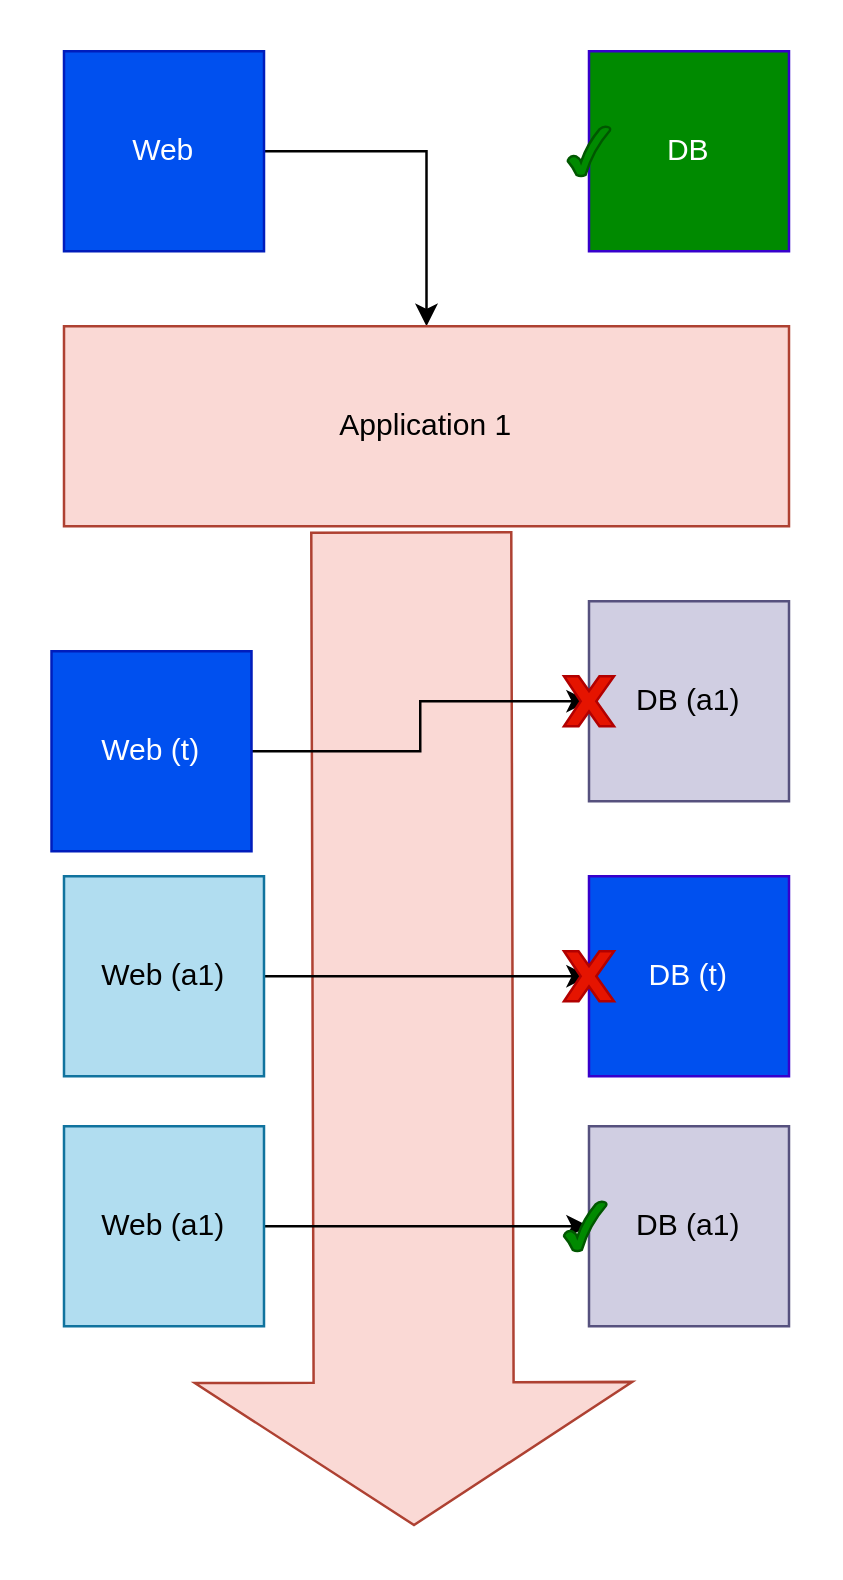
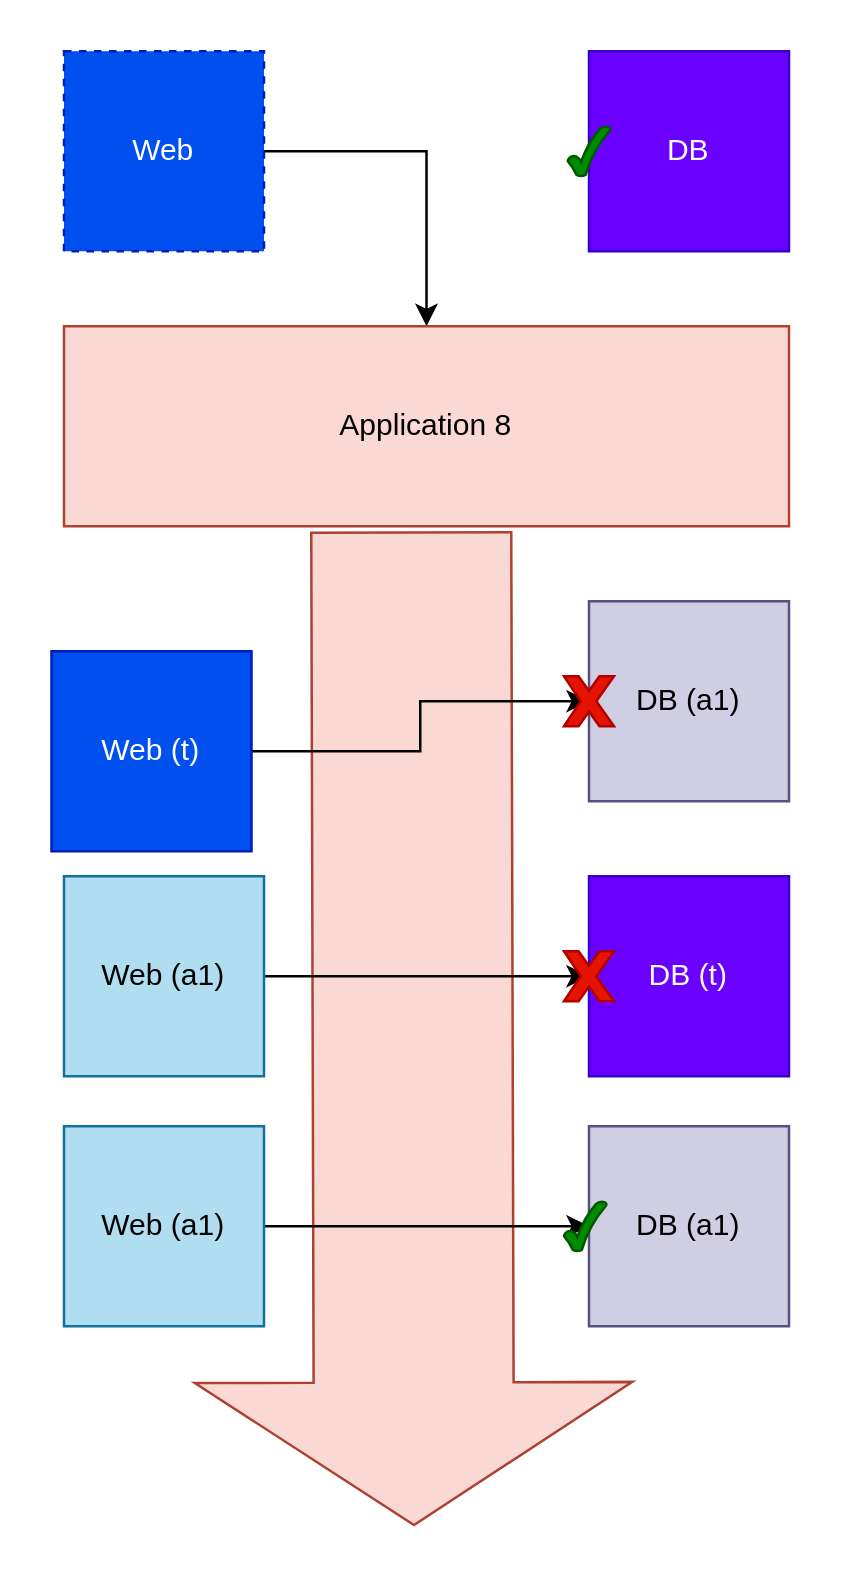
(164, 151) -> (164, 151)
(689, 151) -> (689, 151)
(426, 426) -> (426, 426)
(689, 976) -> (689, 976)
